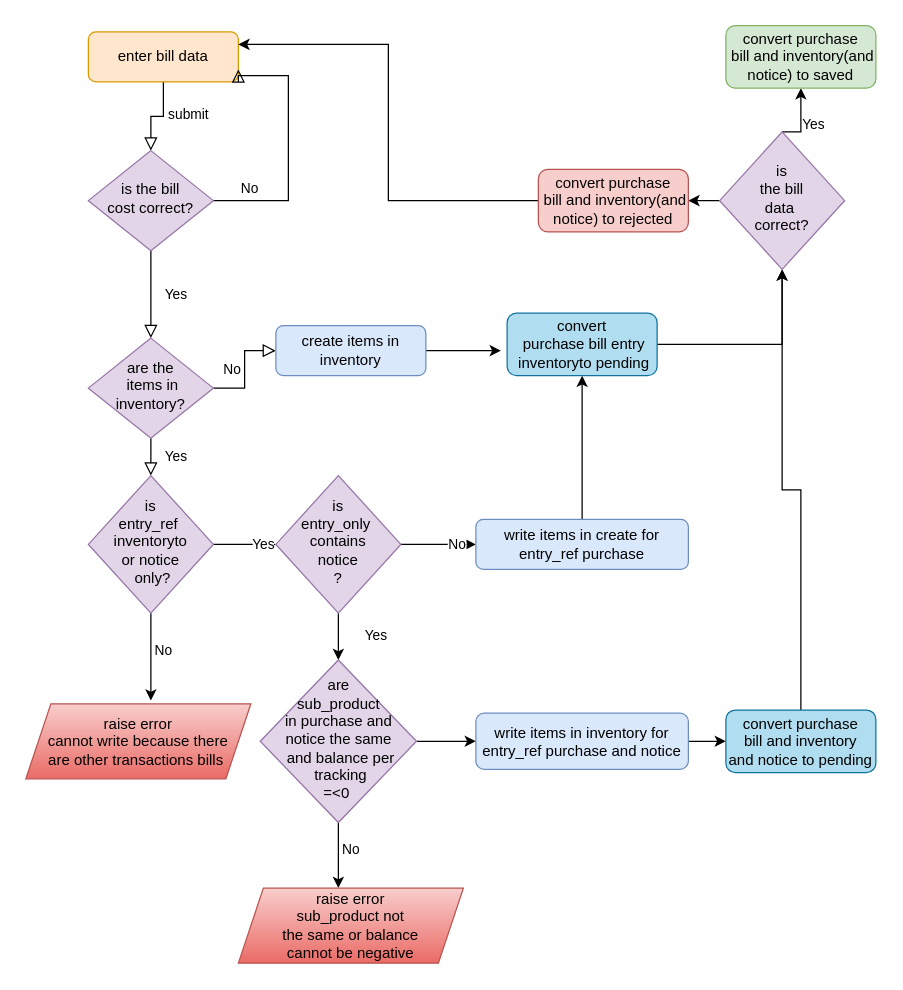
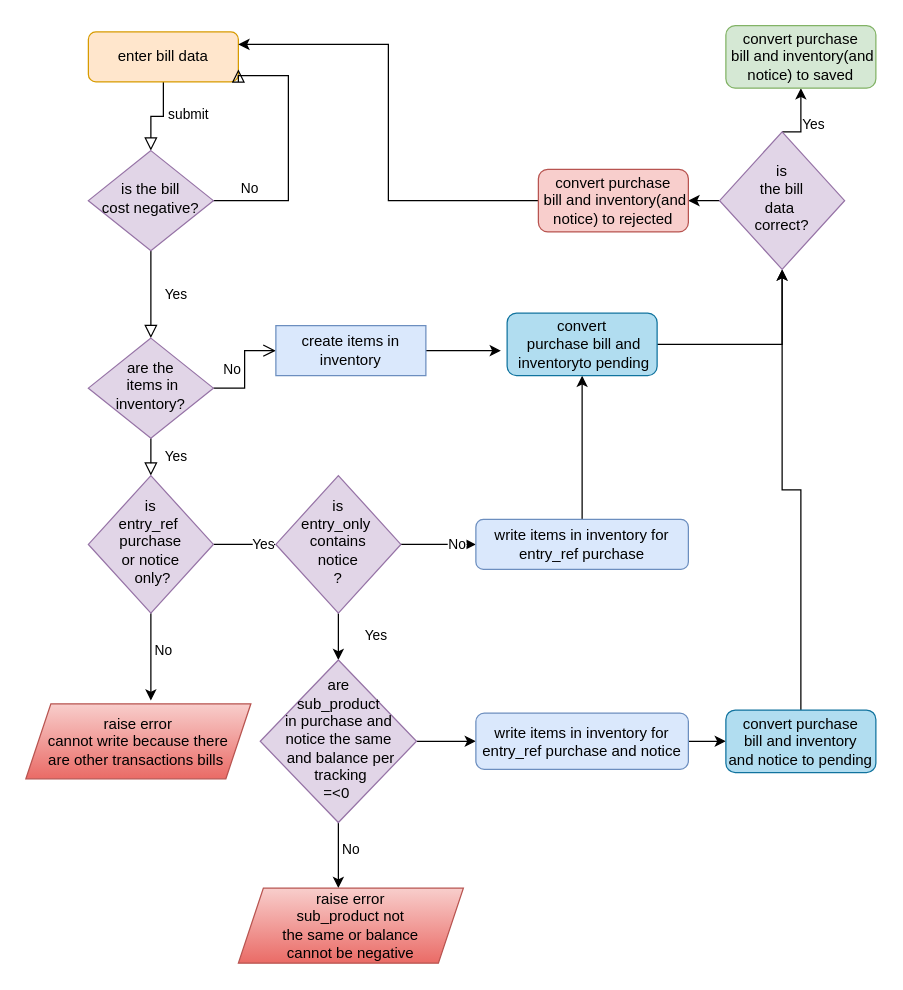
(151, 198) -> (151, 198)
(582, 344) -> (582, 344)
(262, 351) -> (267, 351)
(351, 351) -> (351, 351)
(151, 542) -> (151, 542)
(582, 544) -> (582, 544)
